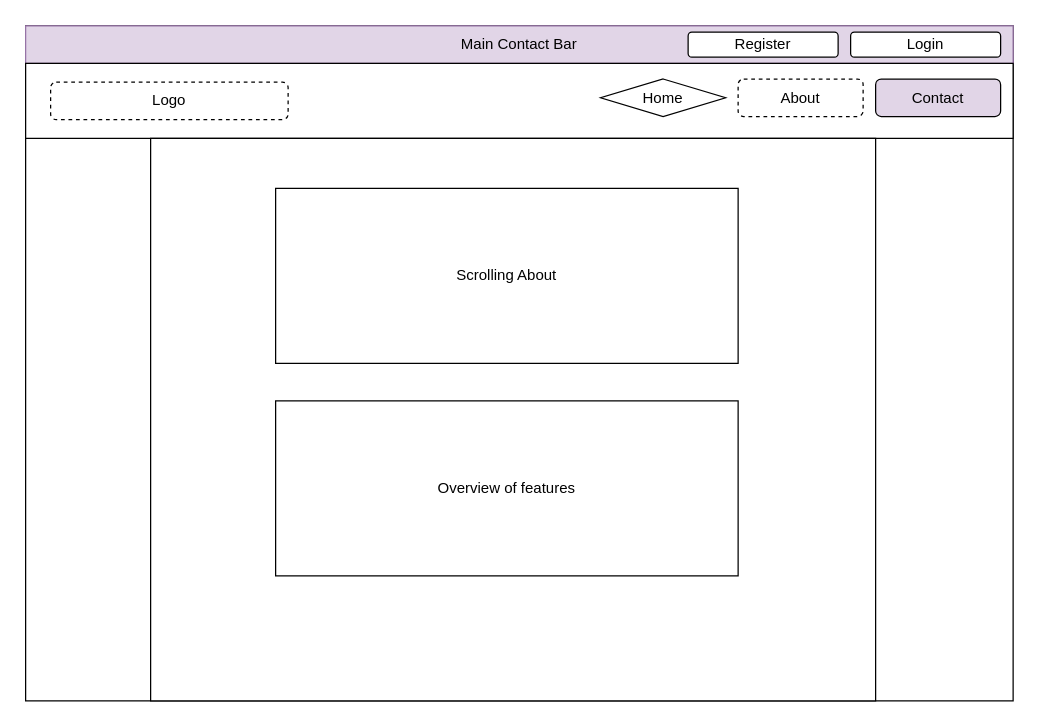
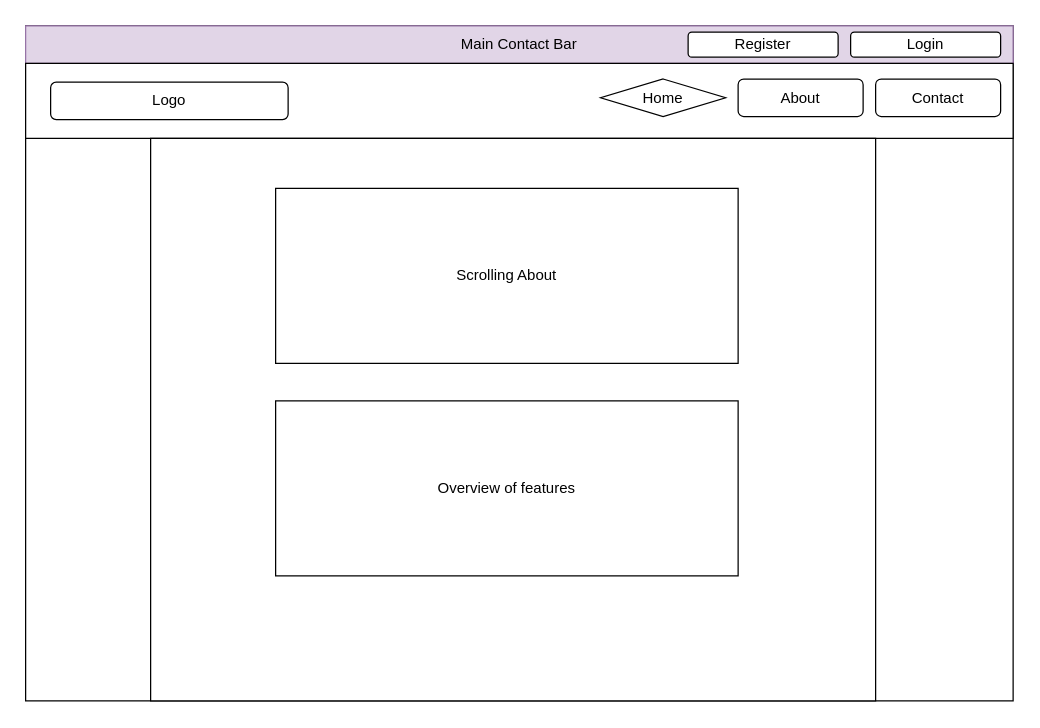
(801, 98) -> (801, 98)
(938, 98) -> (938, 98)
(169, 101) -> (169, 101)
